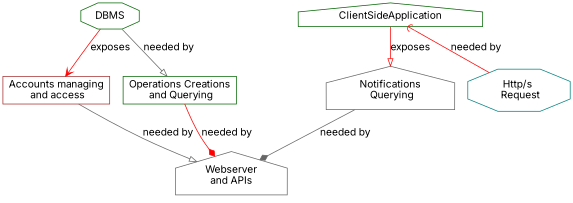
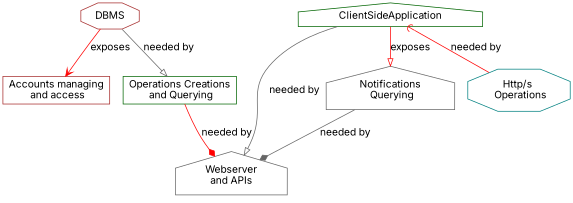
(110, 16) -> (110, 16)
(519, 90) -> (519, 90)
(133, 134) -> (267, 69)
